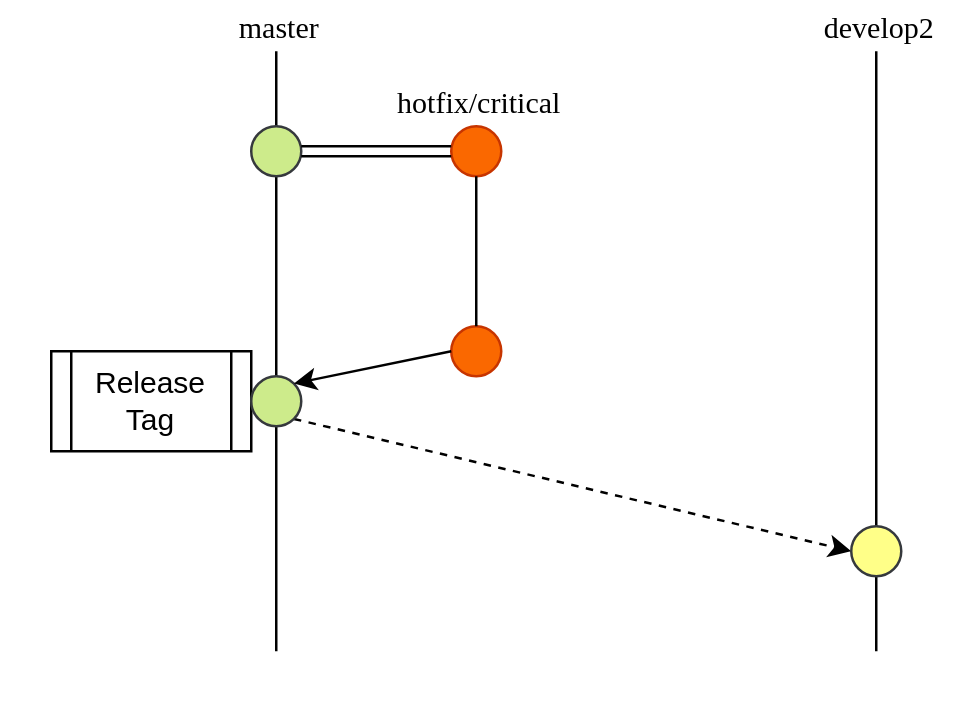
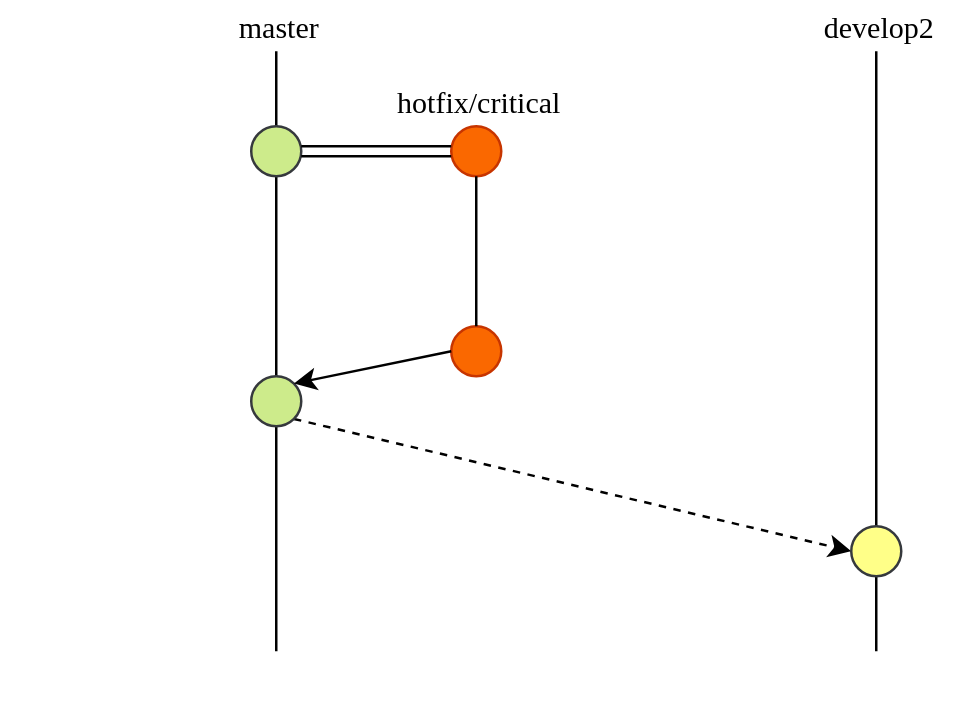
(151, 401) -> none
